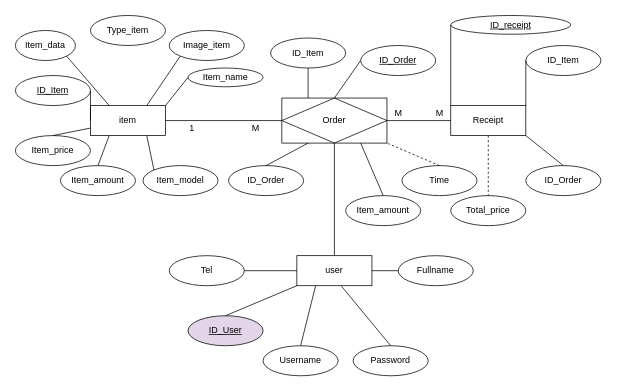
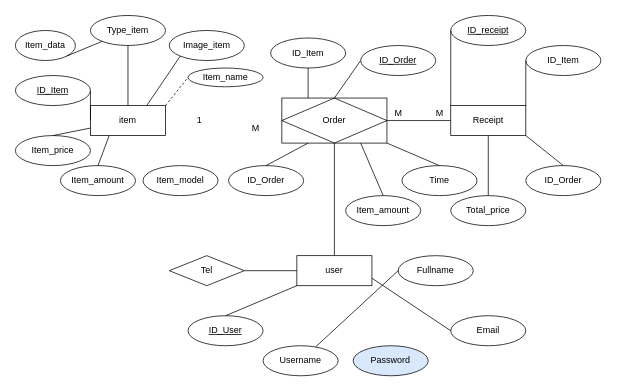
(510, 25) -> (488, 30)
none -> (128, 75)
(88, 80) -> (84, 49)
(177, 91) -> (177, 91)
(222, 120) -> none
(192, 128) -> (199, 120)
(150, 153) -> none
(412, 154) -> (412, 154)
(488, 165) -> (488, 165)
(207, 270) -> (207, 270)
(385, 270) -> (357, 308)
none -> (411, 304)
(308, 316) -> none
(366, 316) -> none
(225, 330) -> (225, 330)
none -> (488, 330)
(390, 360) -> (390, 360)
